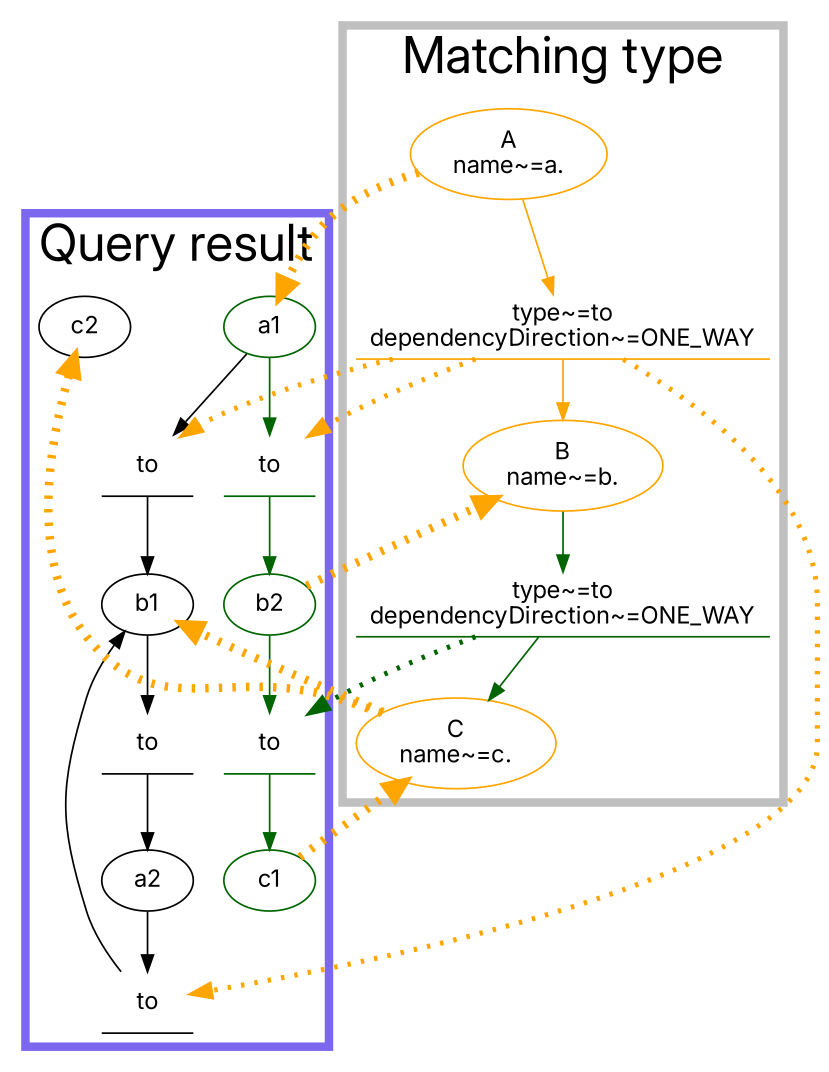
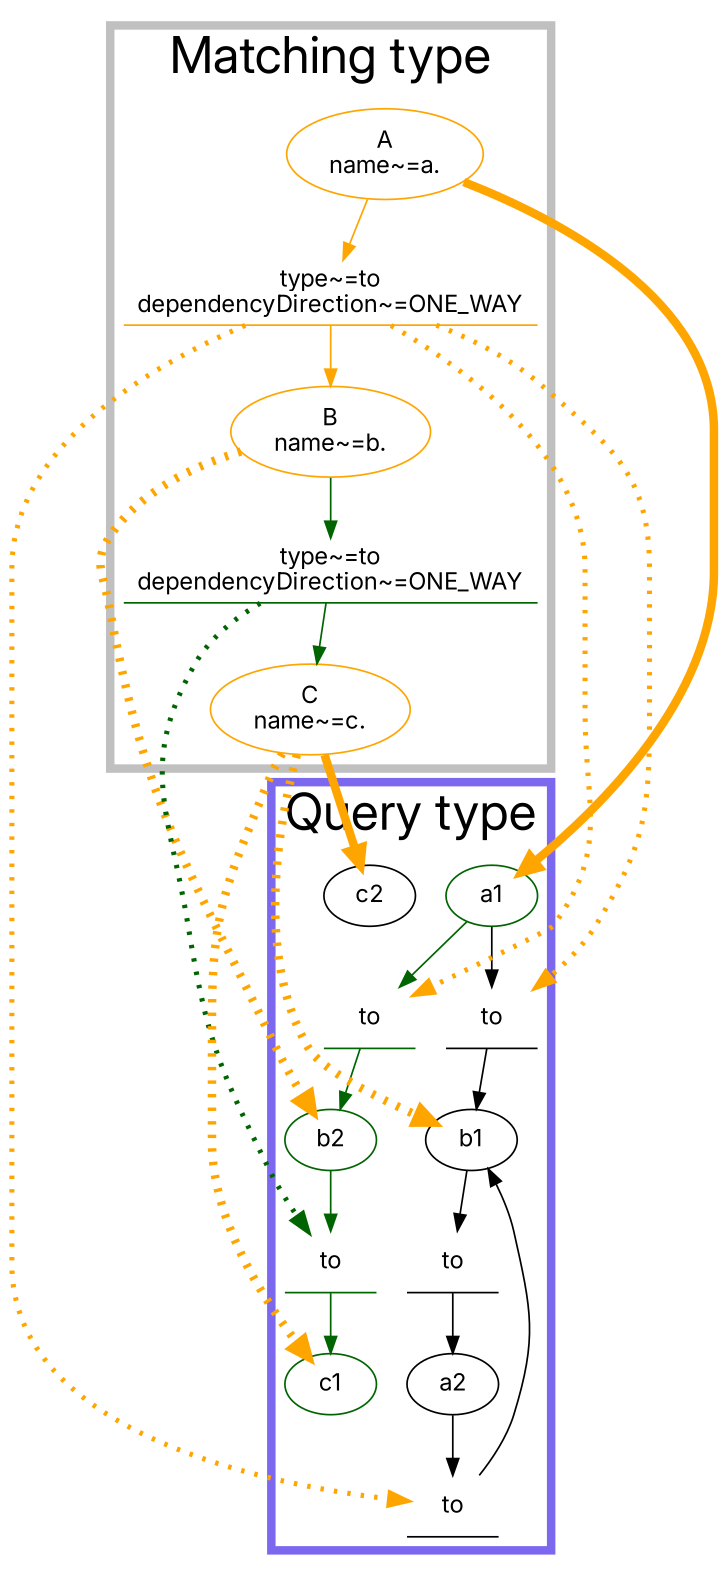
(354, 201) -> (714, 490)
(177, 248) -> (411, 817)
(393, 546) -> (143, 751)
(91, 641) -> (340, 802)
(345, 825) -> (212, 1069)
